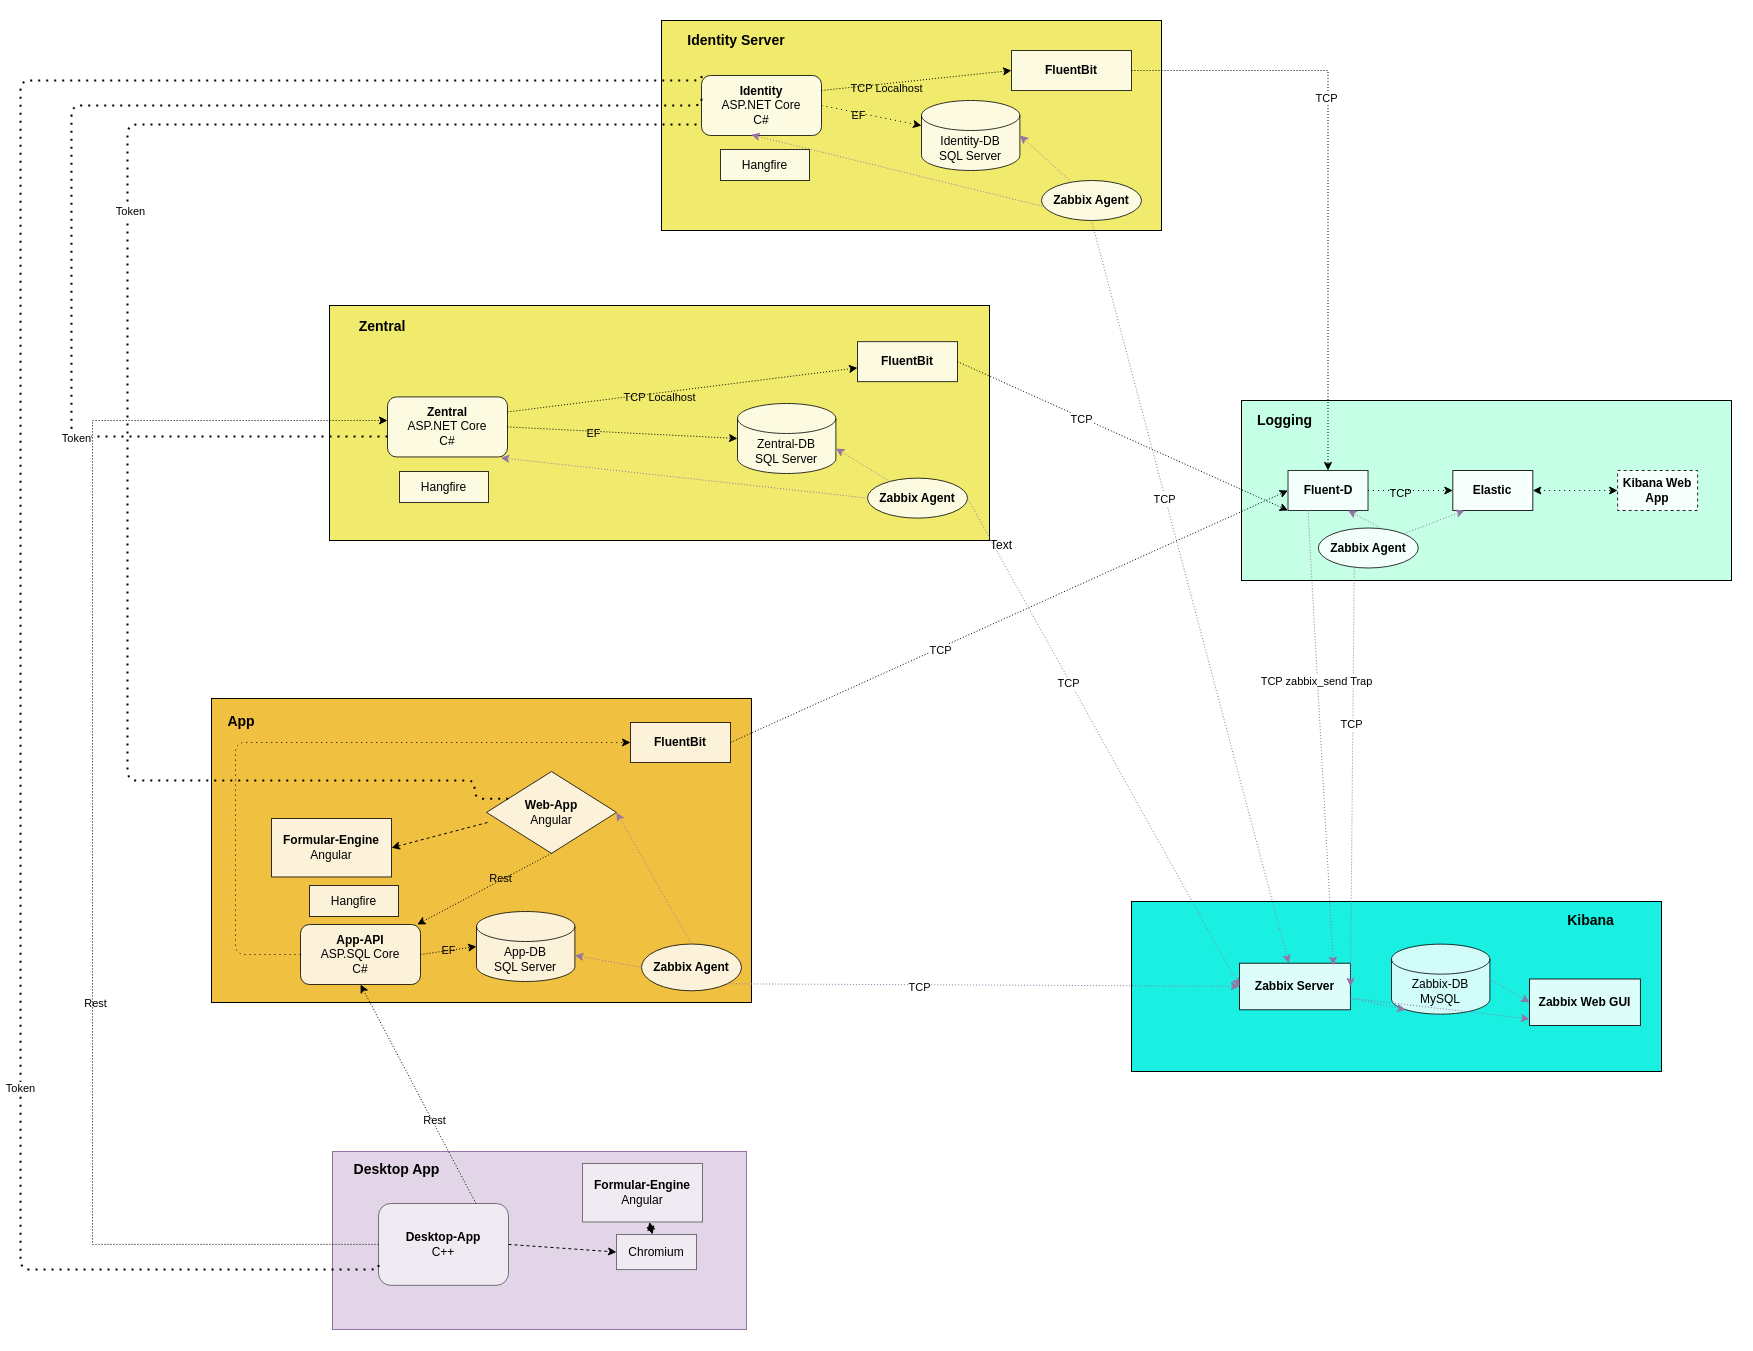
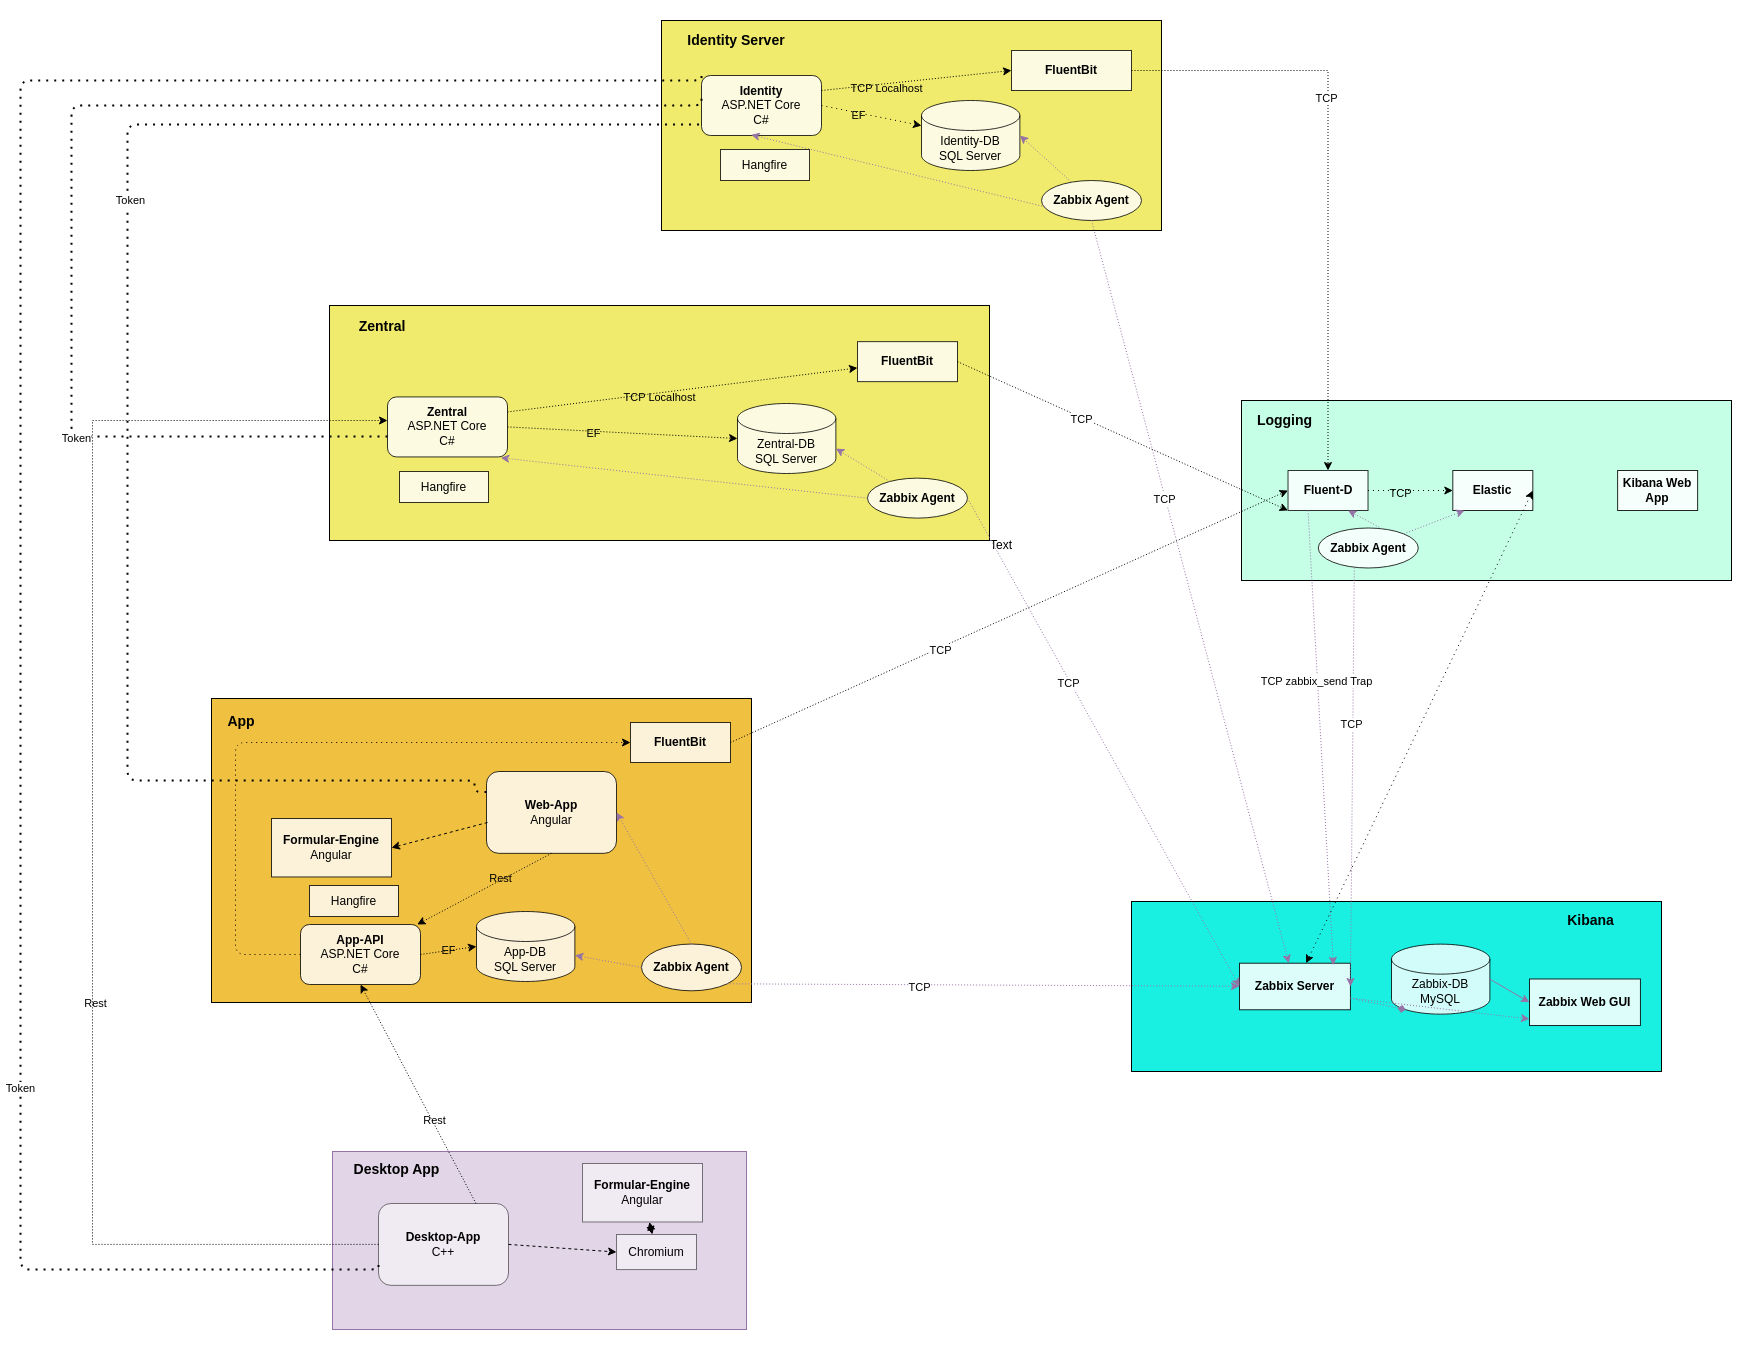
(1575, 491) -> (1451, 661)
(1658, 491) -> (1658, 491)
(552, 812) -> (552, 812)
(361, 955) -> (361, 955)
(1506, 989) -> (1506, 989)
(1398, 1008) -> (1396, 1008)
